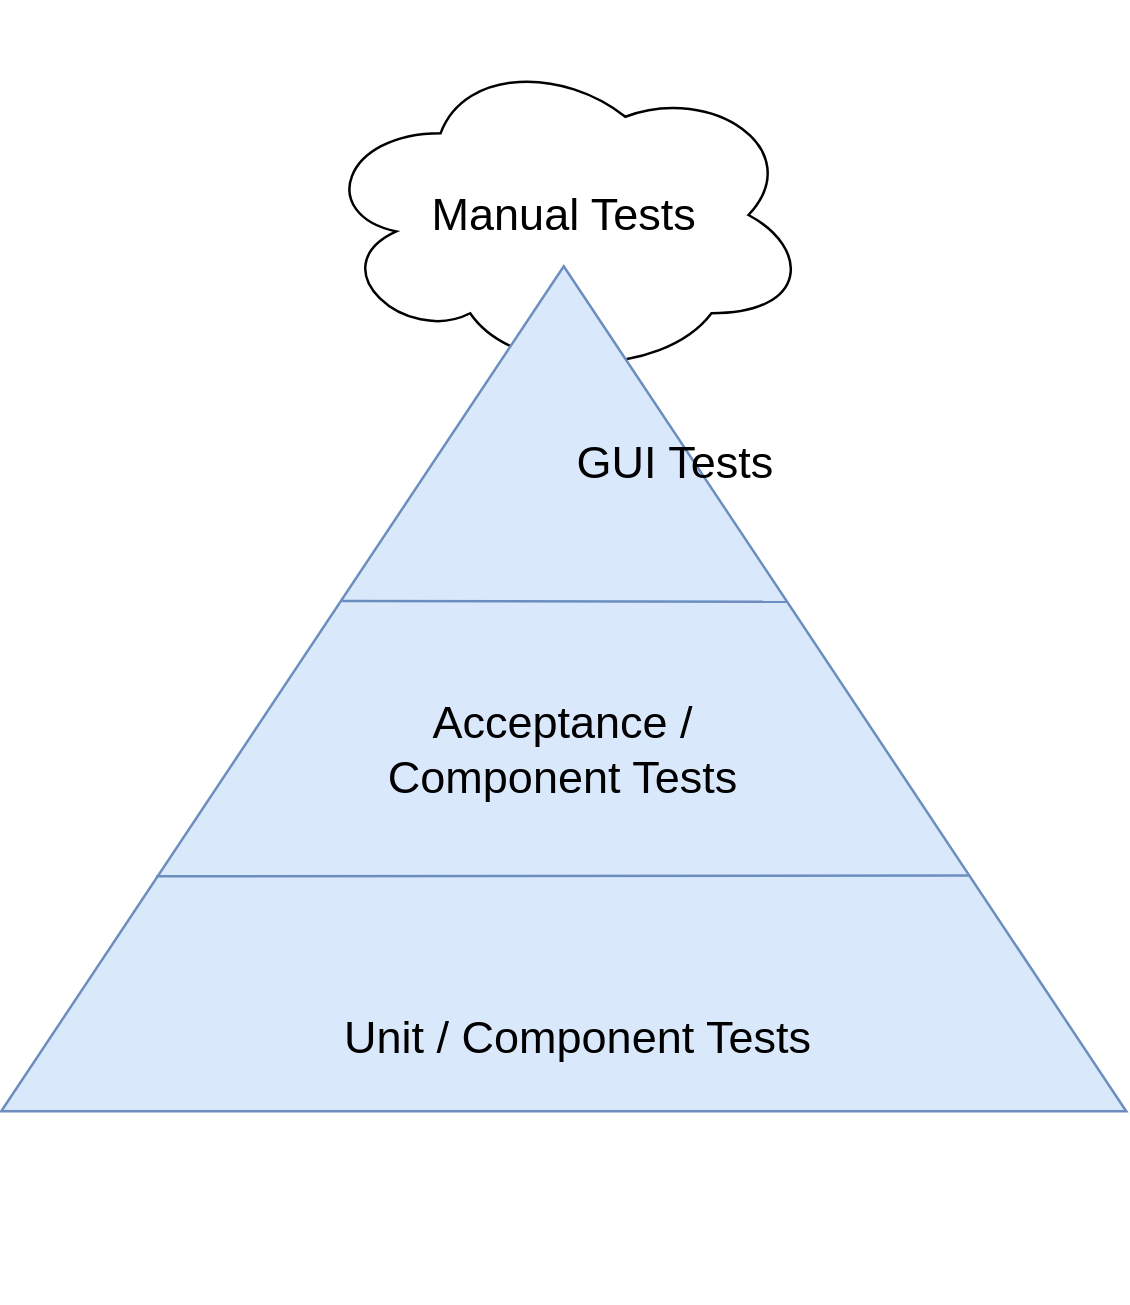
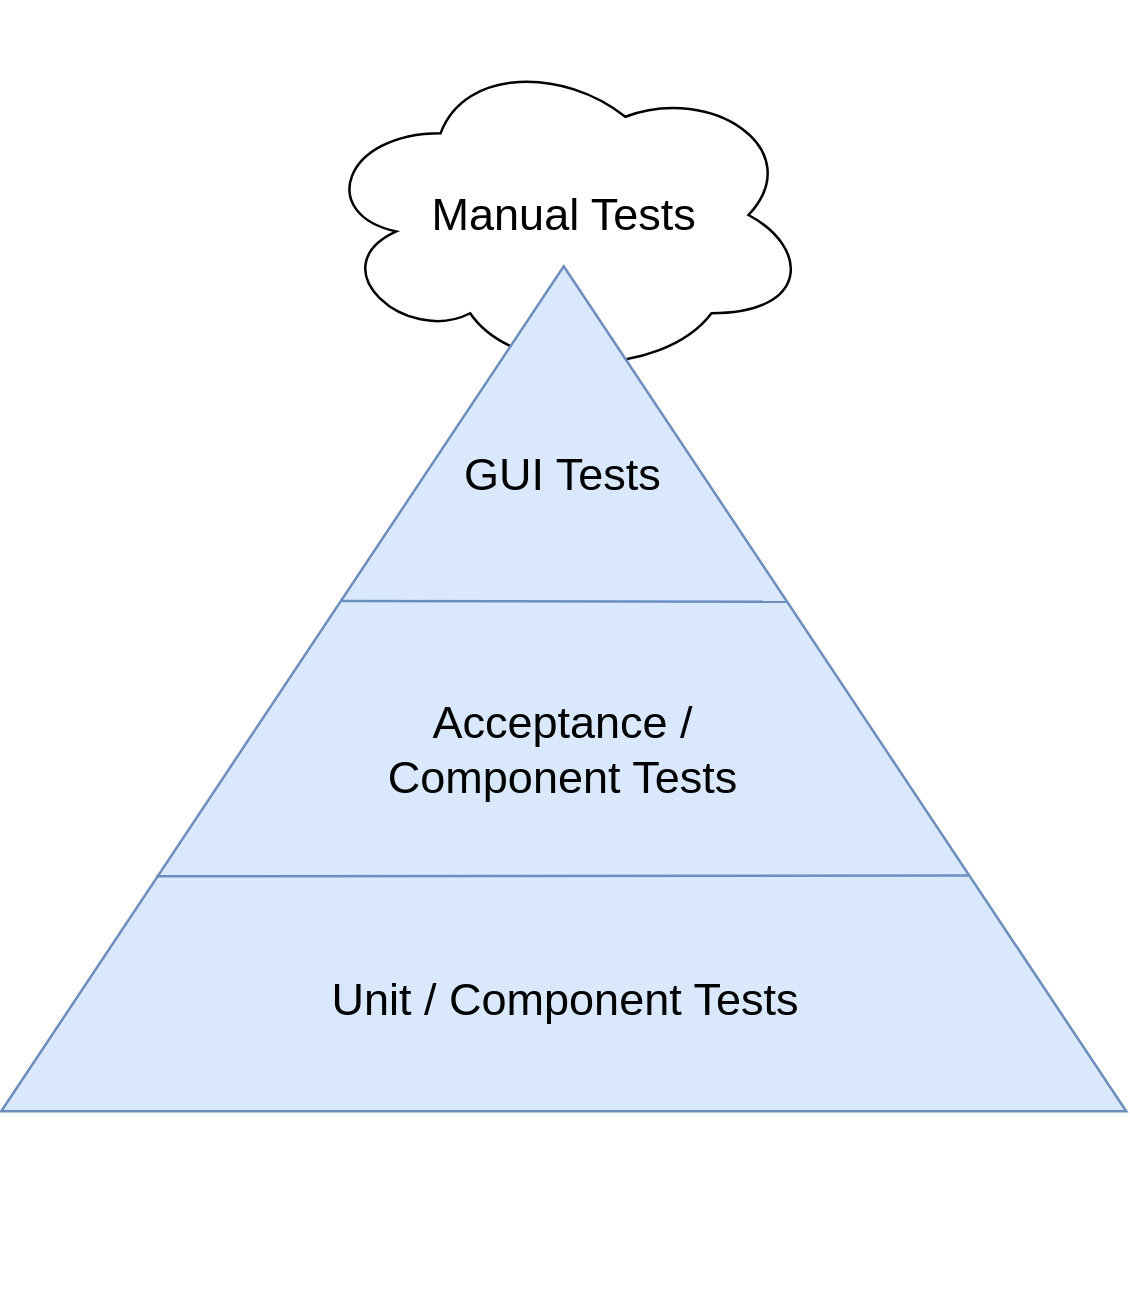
(676, 464) -> (564, 476)
(578, 1039) -> (565, 1001)
